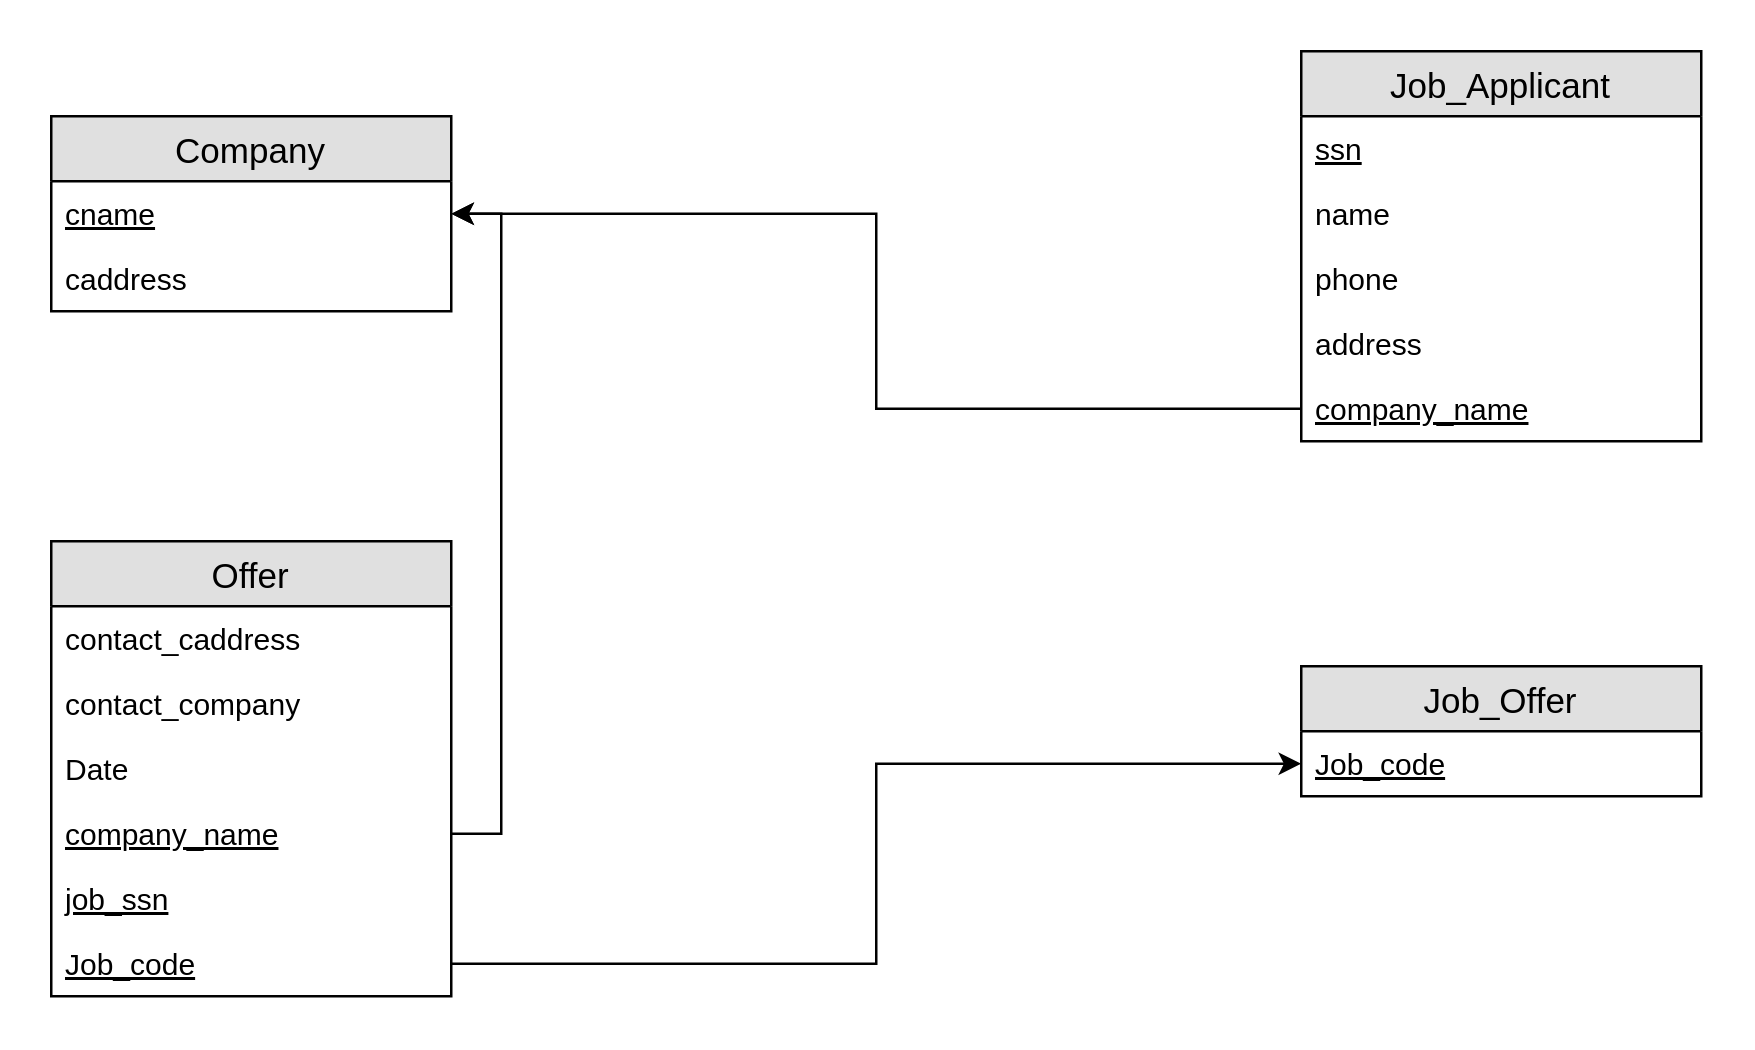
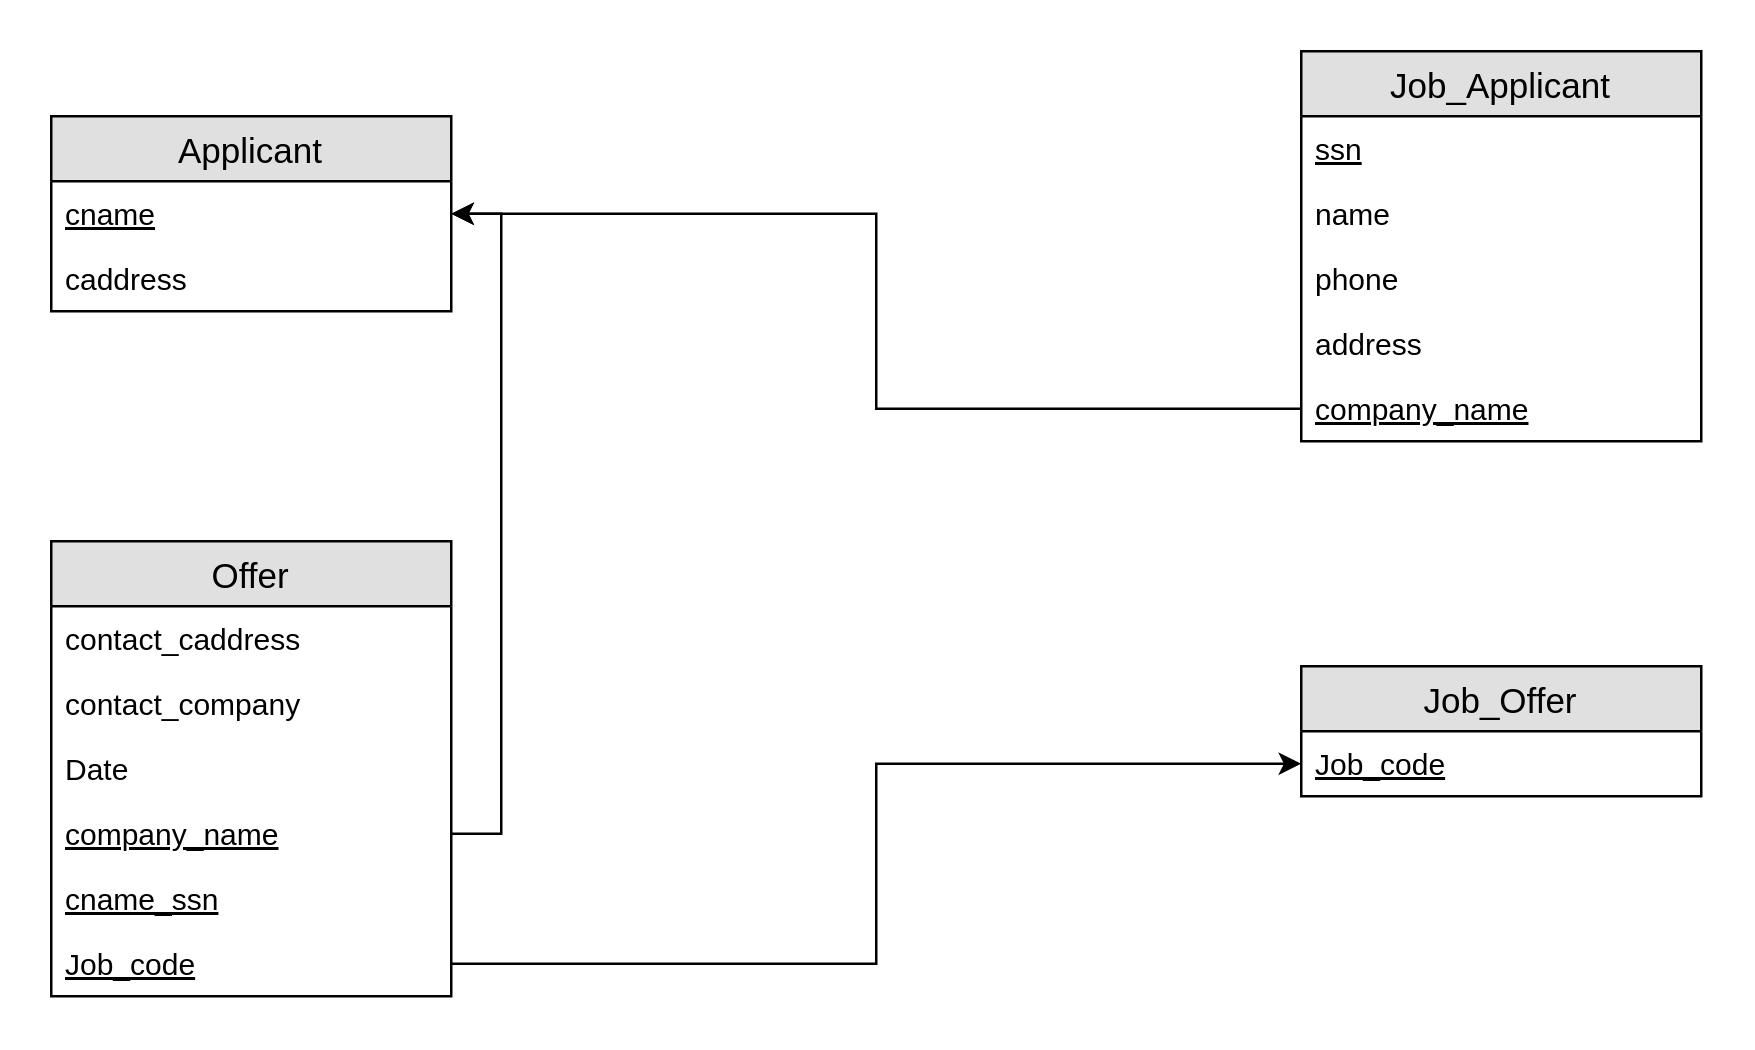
(250, 151) -> (250, 151)
(124, 900) -> (141, 900)
